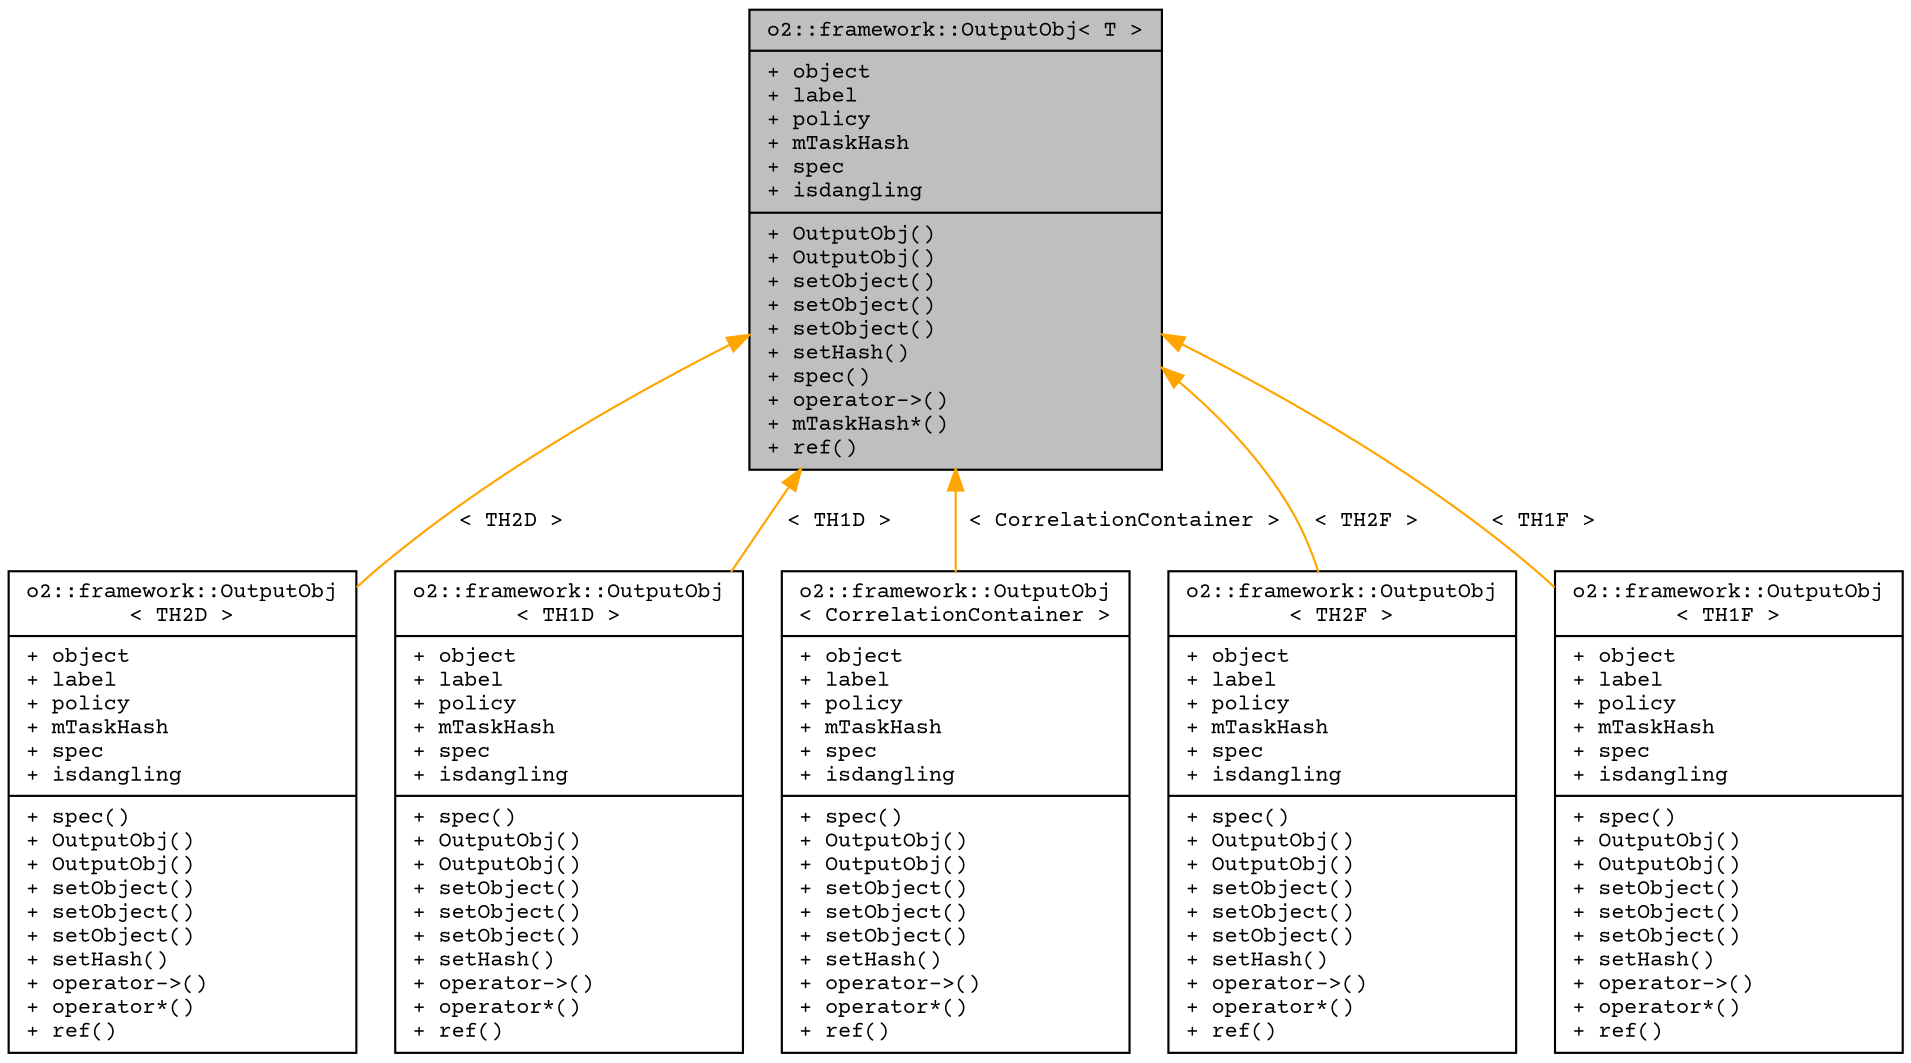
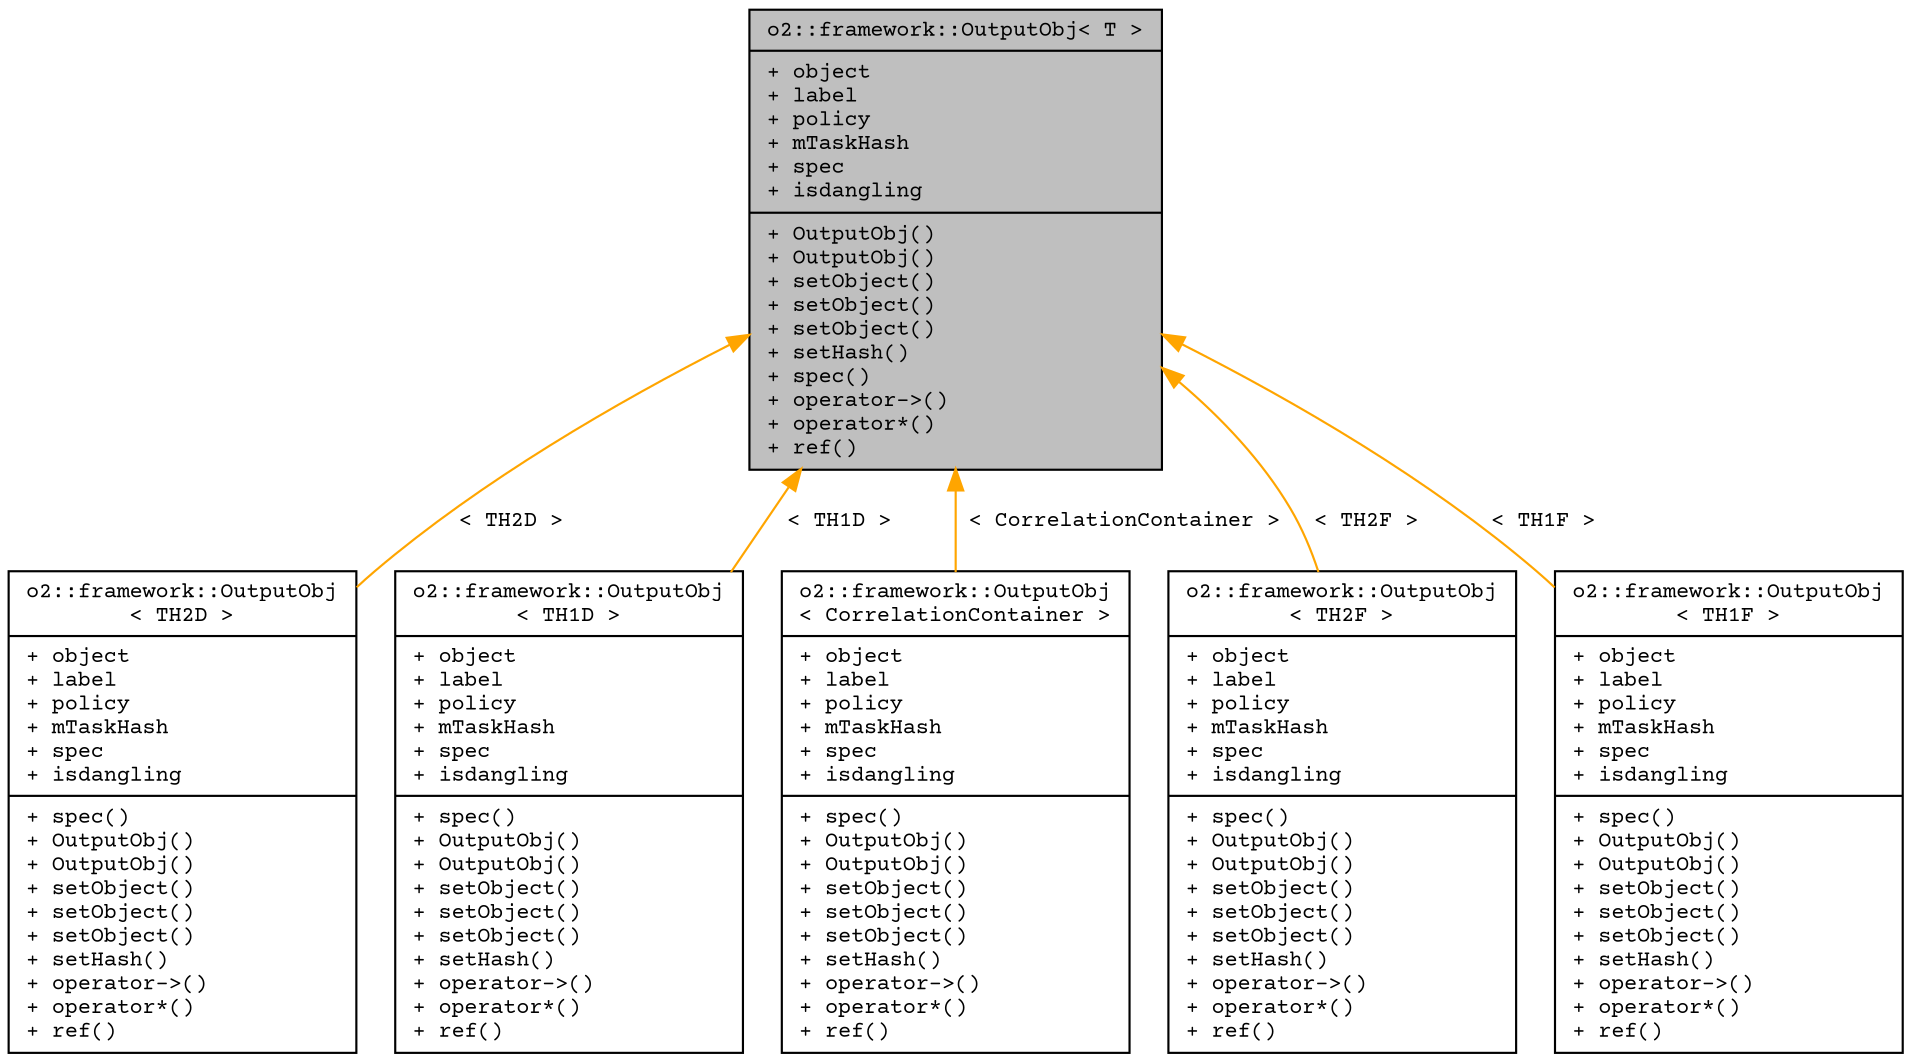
(858, 423) -> (852, 423)
